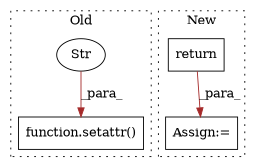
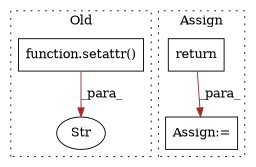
(202, 21) -> (202, 21)
(81, 90) -> (81, 90)
